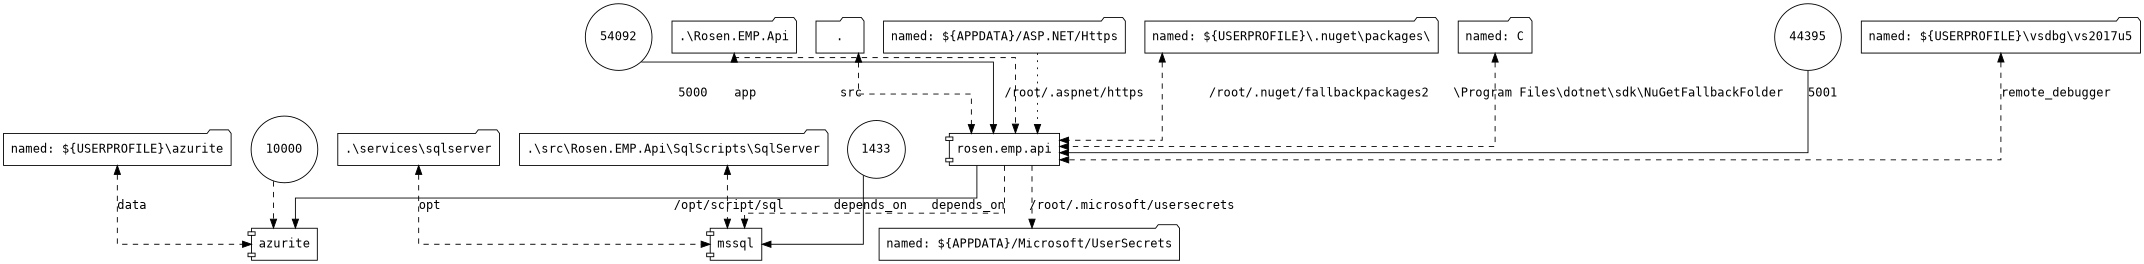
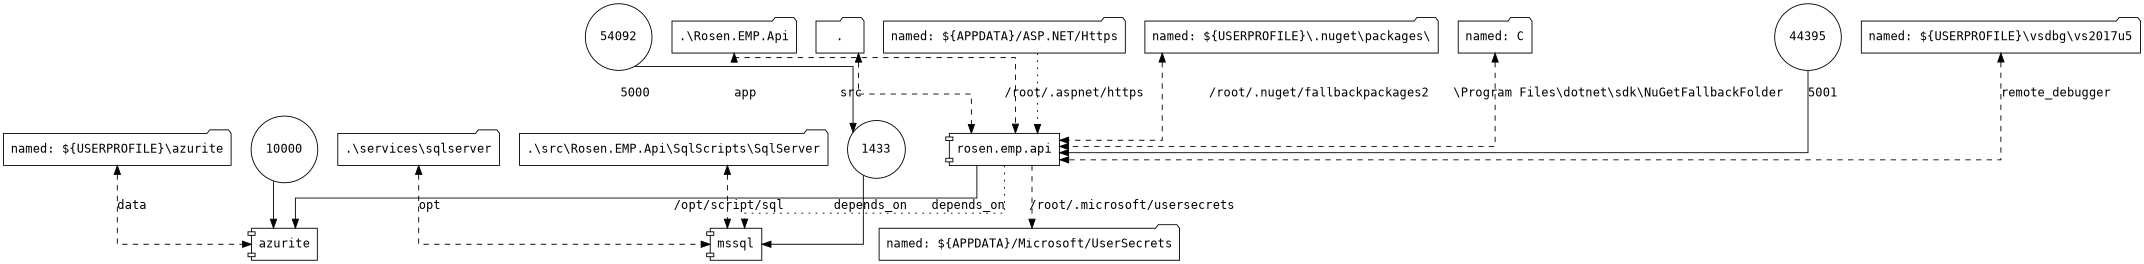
(849, 62) -> (772, 66)
(273, 200) -> (273, 200)
(895, 213) -> (895, 213)
